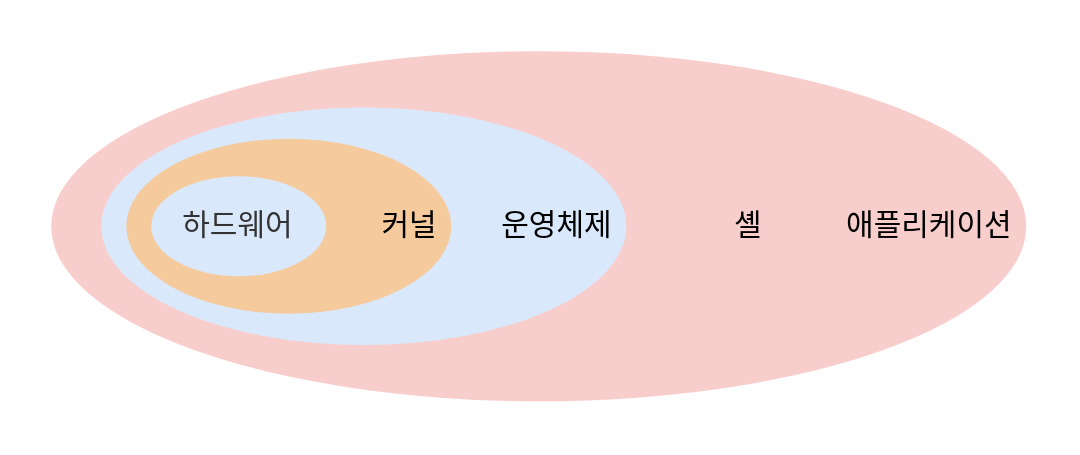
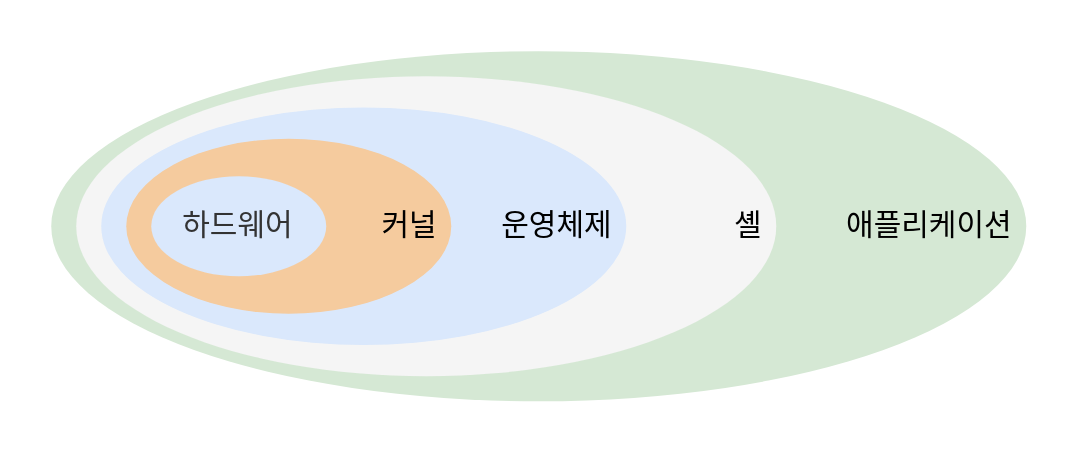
(756, 226) -> (756, 226)
(931, 226) -> (931, 226)
